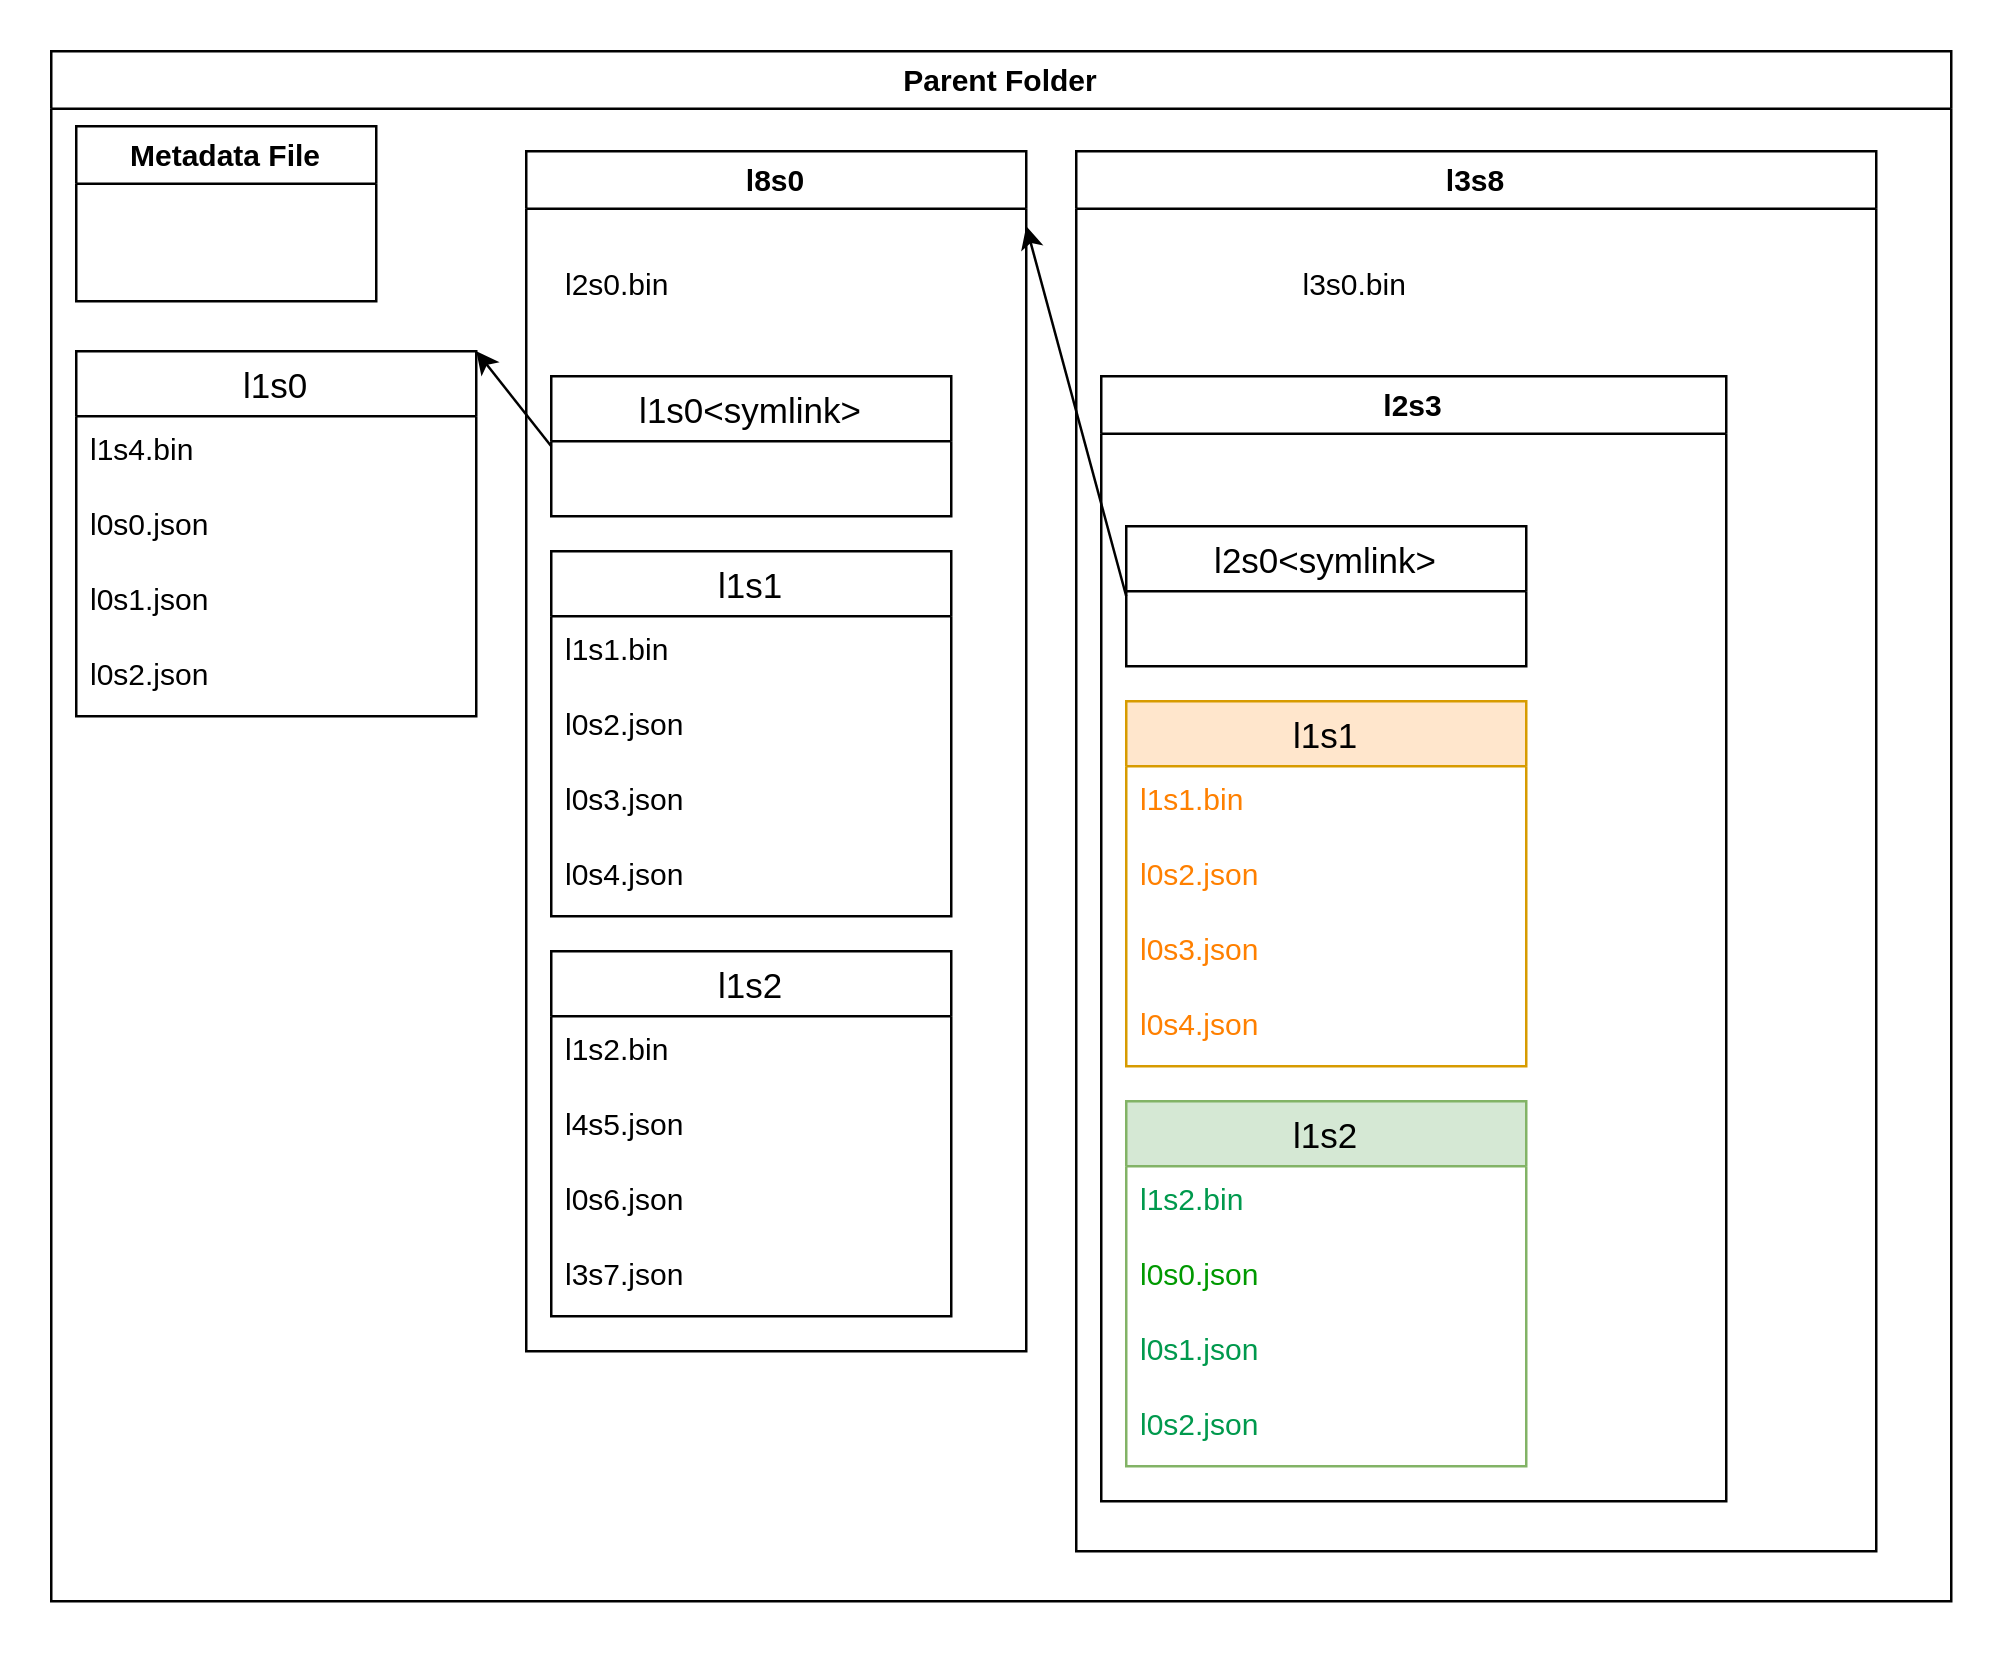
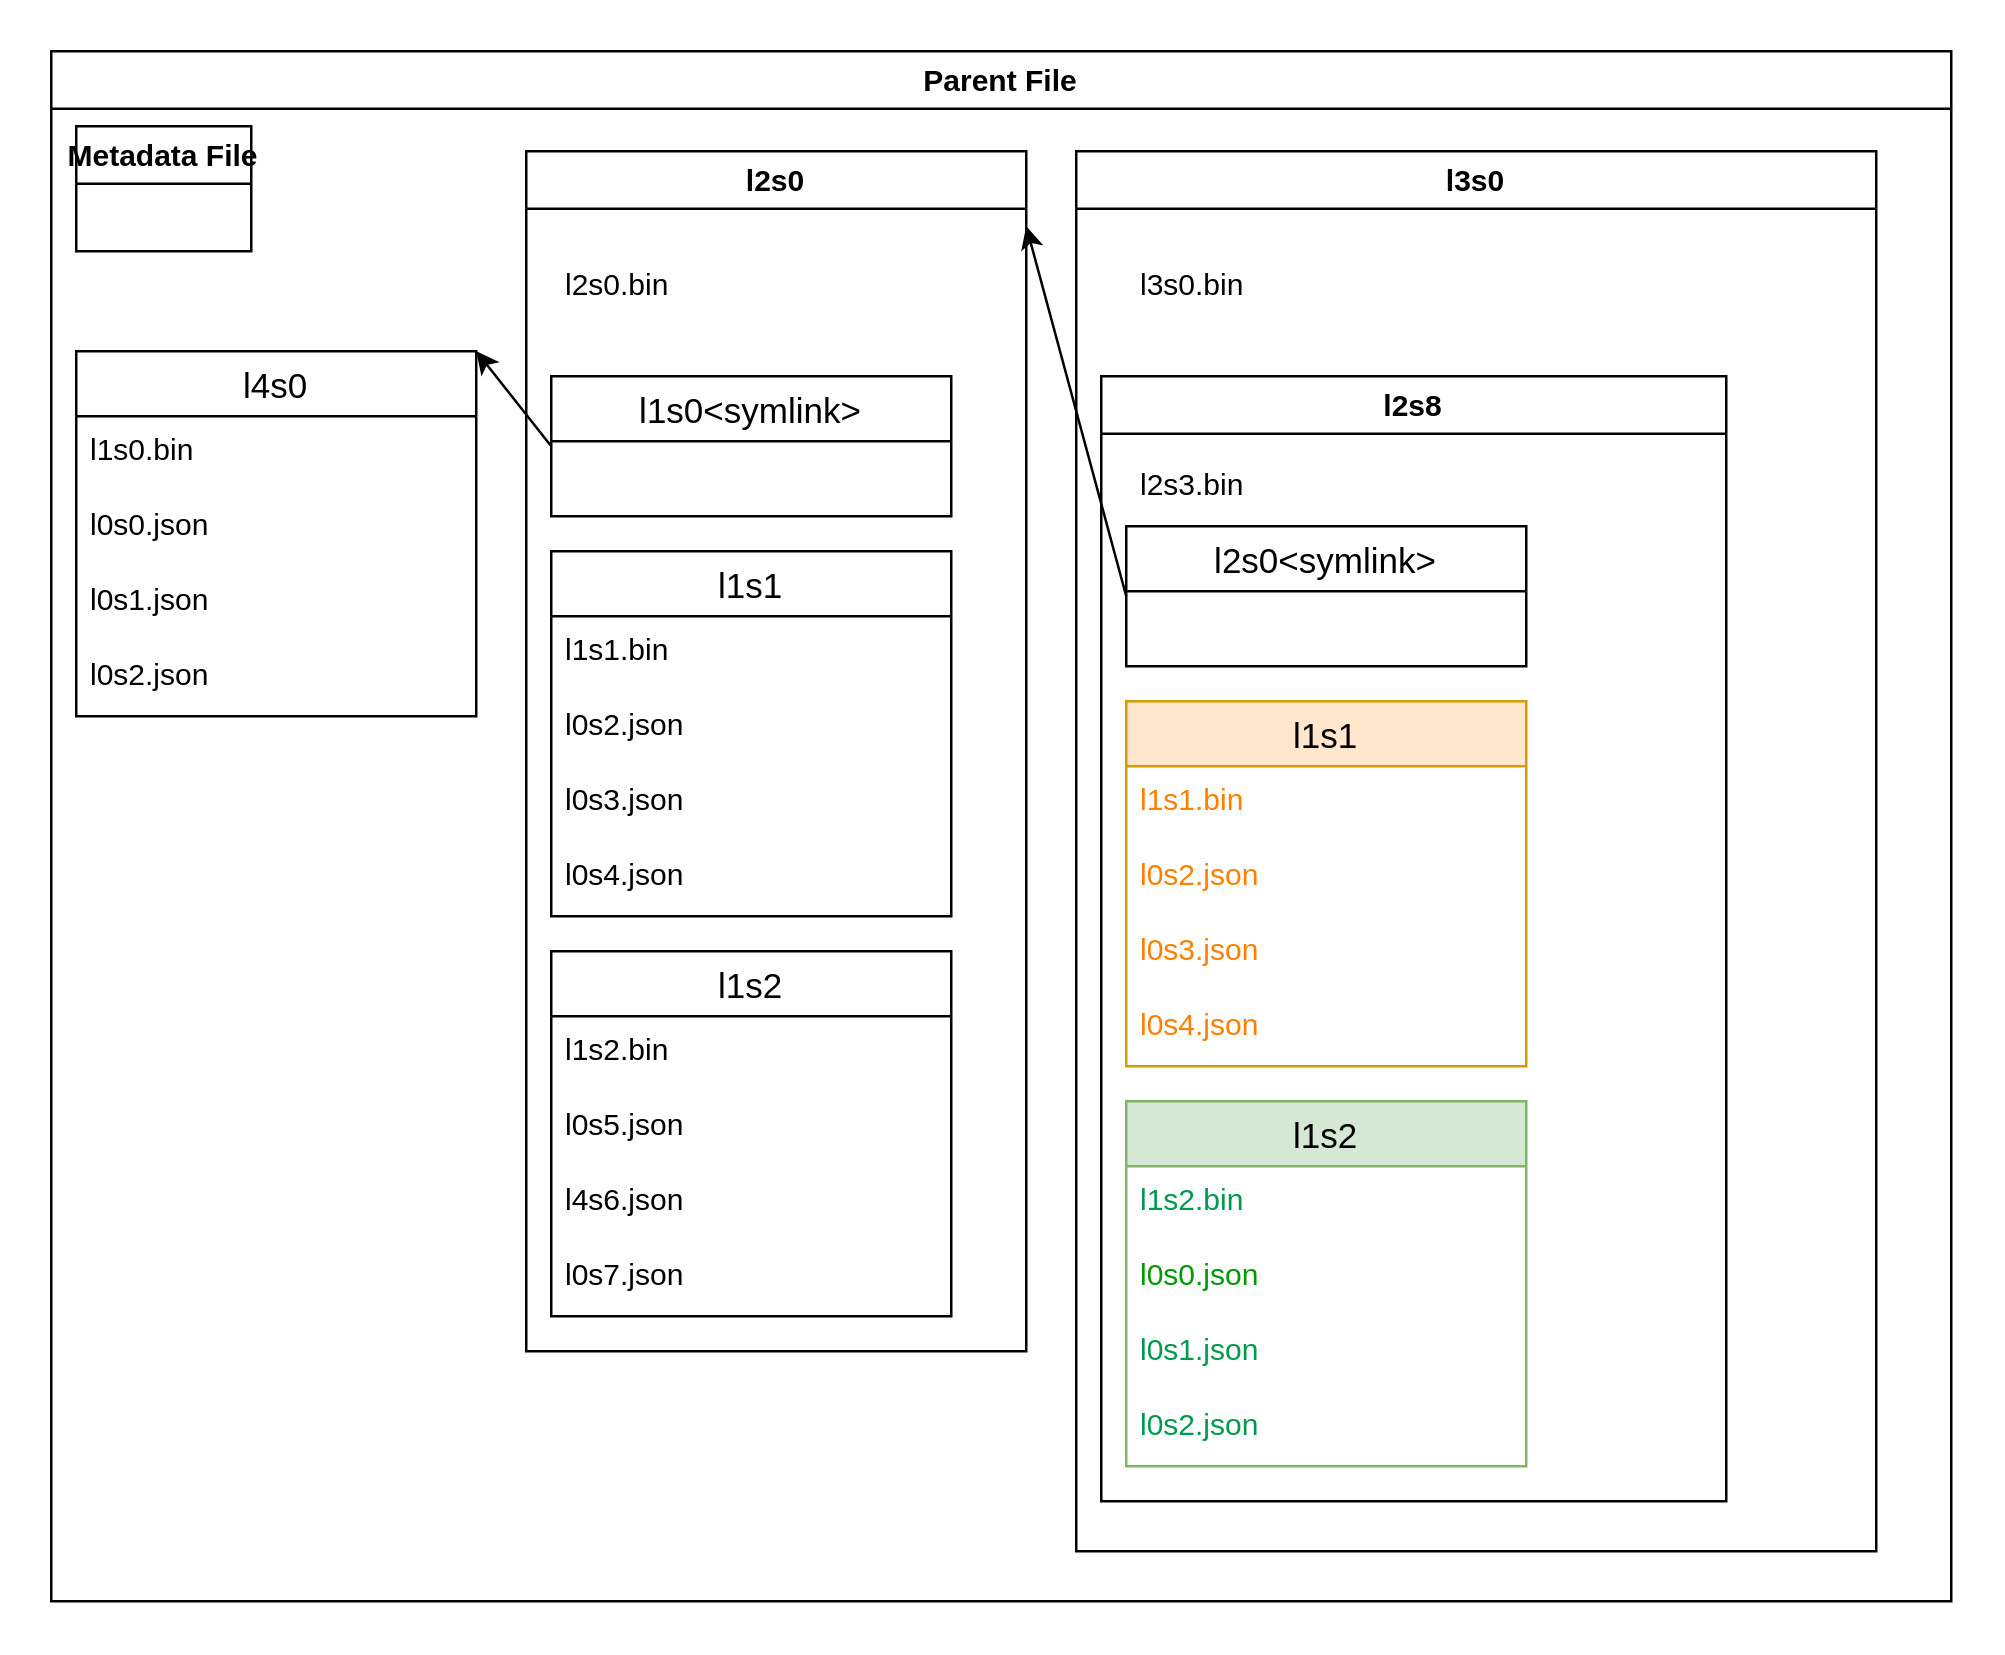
(1000, 81) -> (1000, 81)
(775, 181) -> (775, 181)
(1475, 181) -> (1475, 181)
(226, 214) -> (164, 189)
(1489, 289) -> (1326, 289)
(275, 386) -> (275, 386)
(1413, 406) -> (1413, 406)
(147, 452) -> (147, 452)
none -> (1326, 489)
(634, 1127) -> (634, 1127)
(634, 1202) -> (634, 1202)
(634, 1277) -> (634, 1277)
